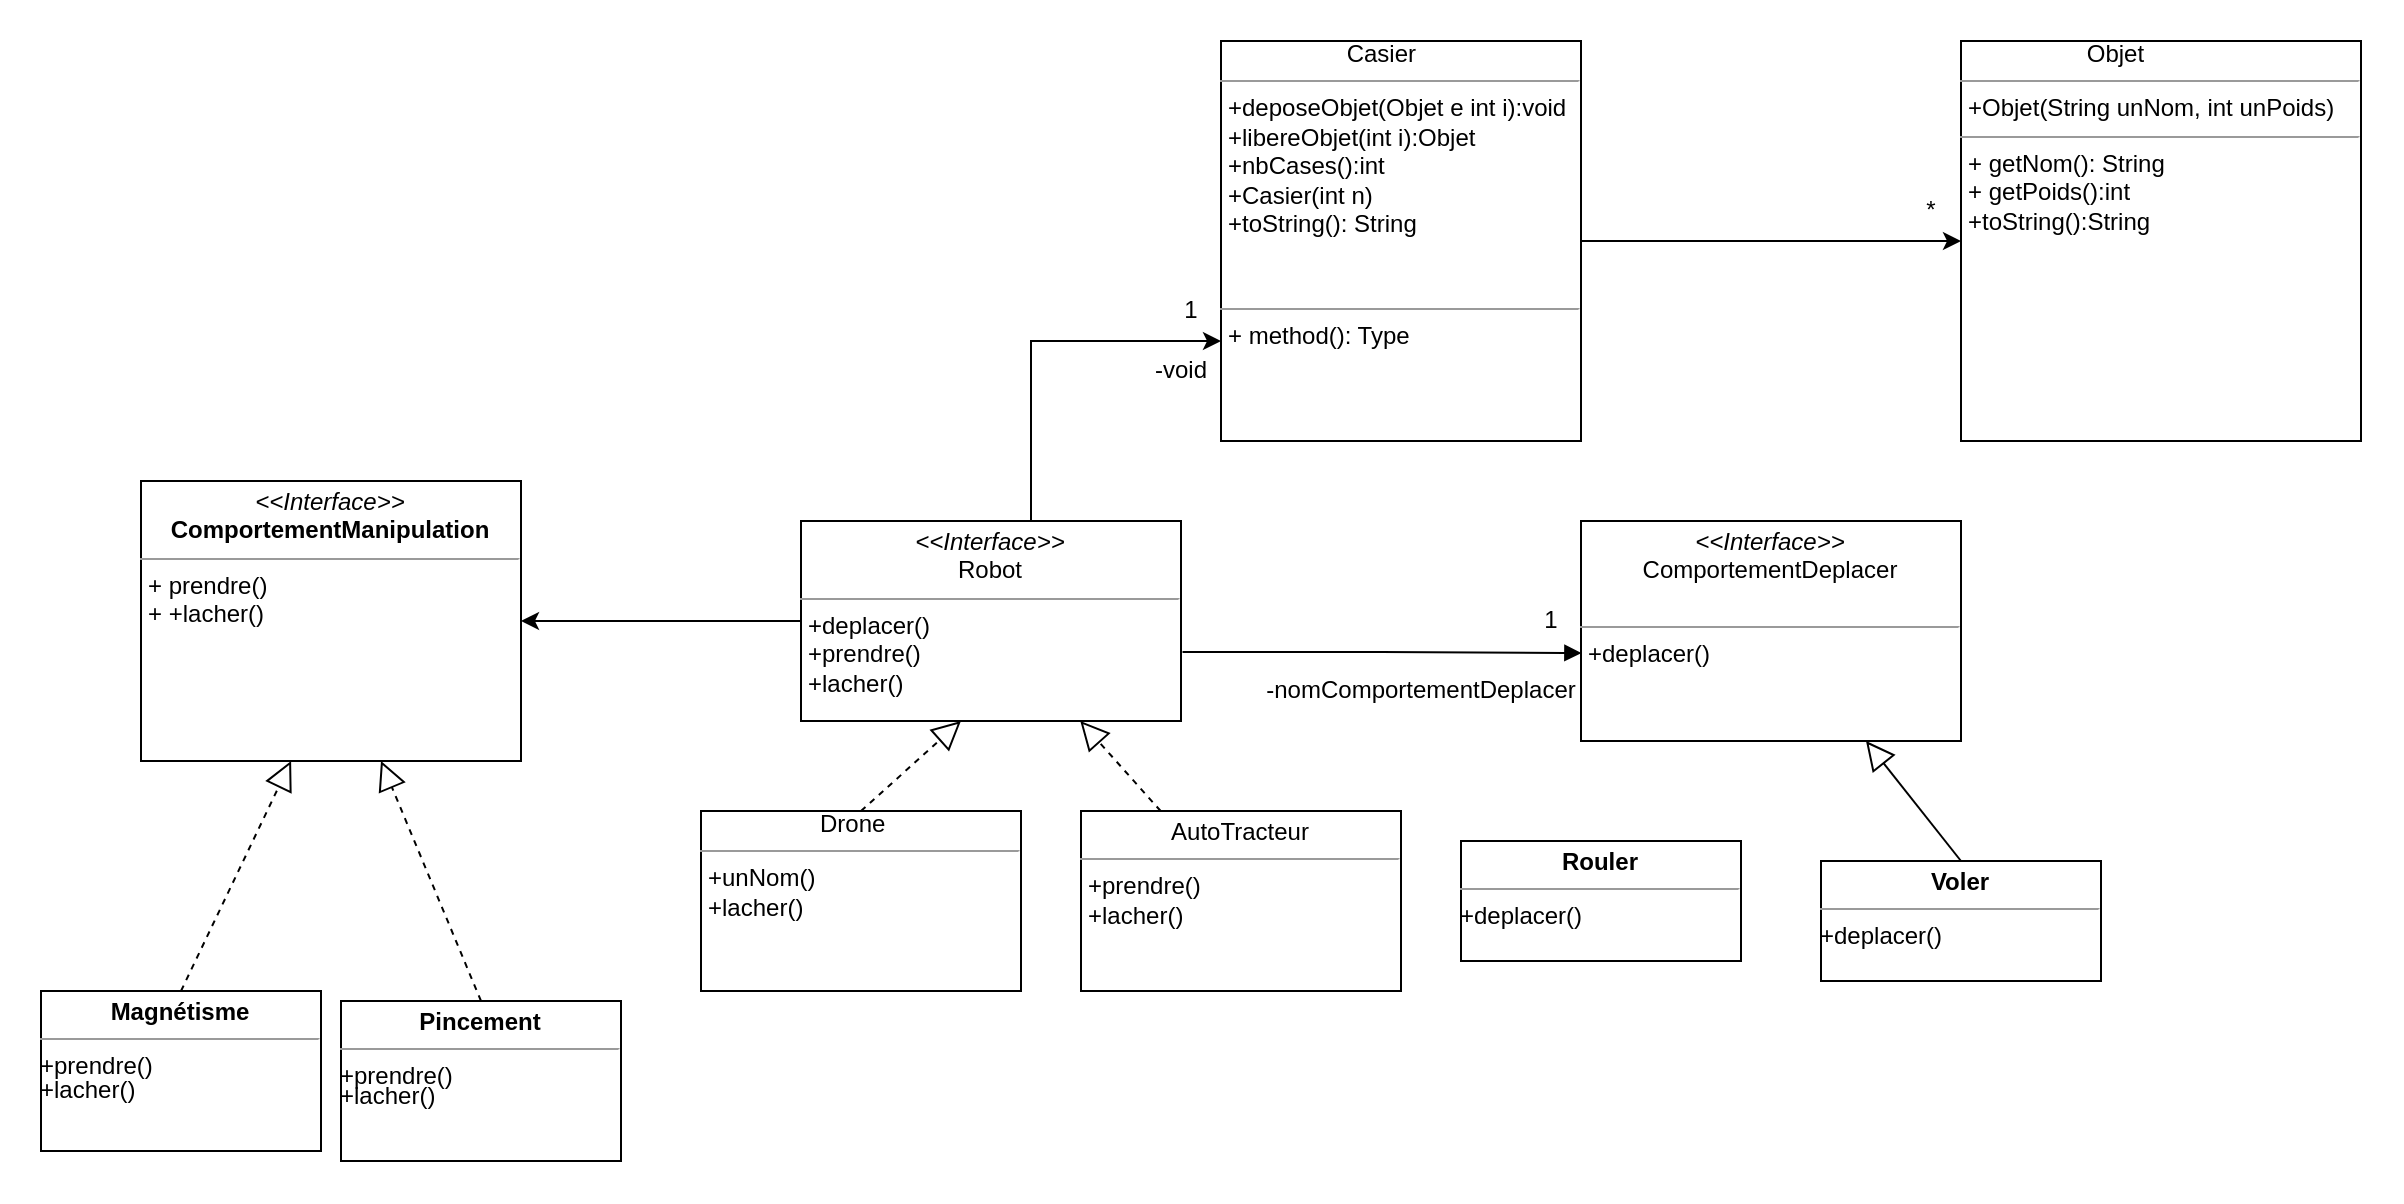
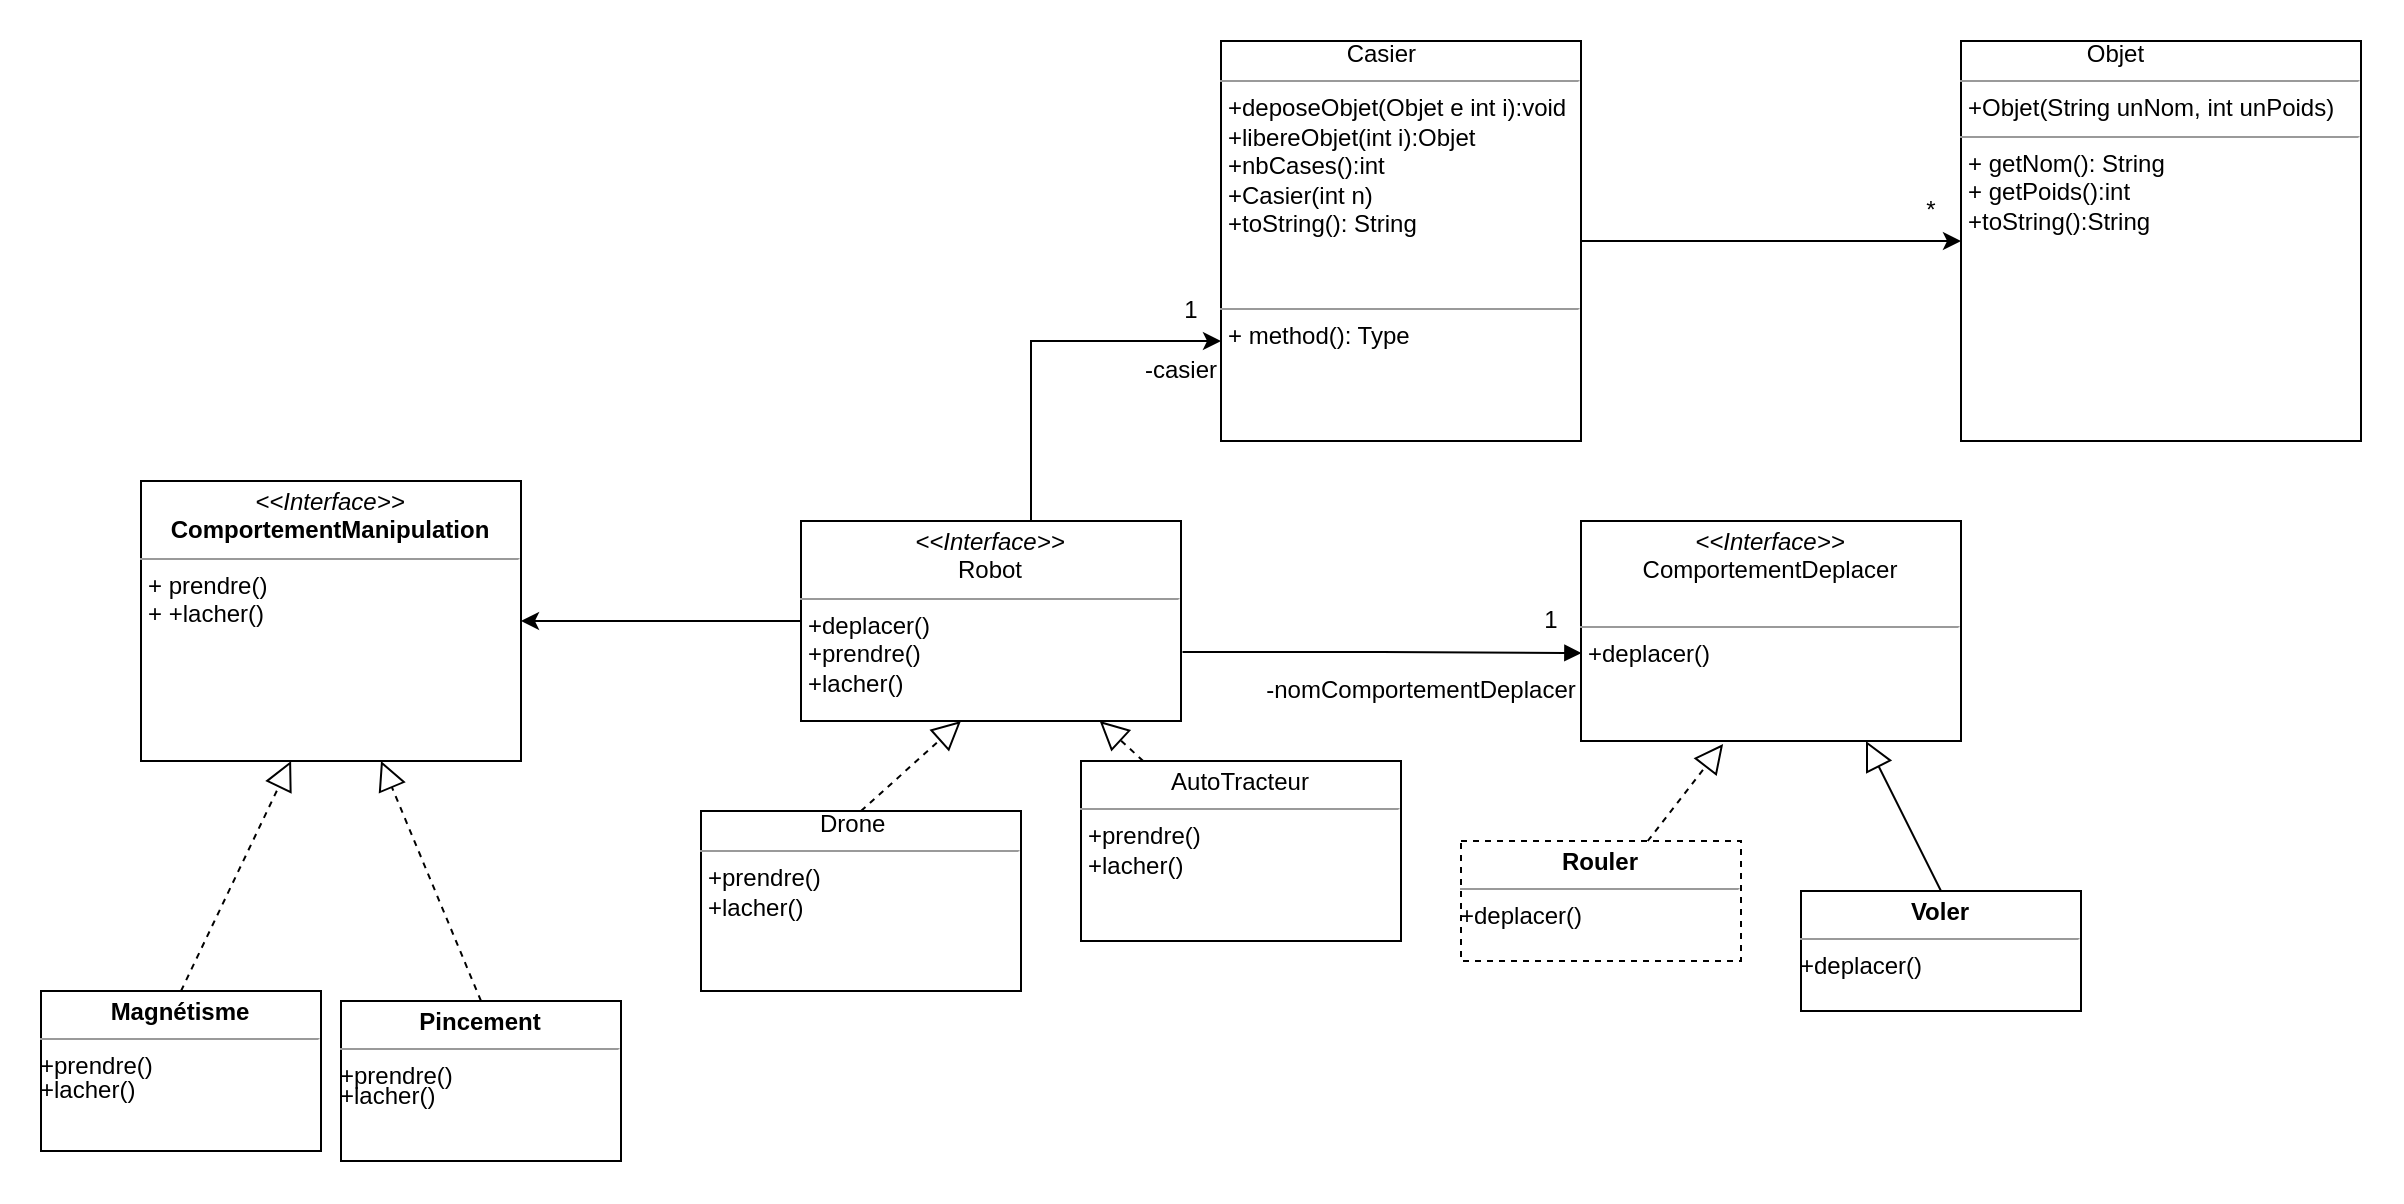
(1182, 371) -> (1182, 371)
none -> (1677, 804)
(758, 854) -> (768, 854)
(1241, 901) -> (1241, 851)
(1601, 901) -> (1601, 901)
(1961, 921) -> (1941, 951)
